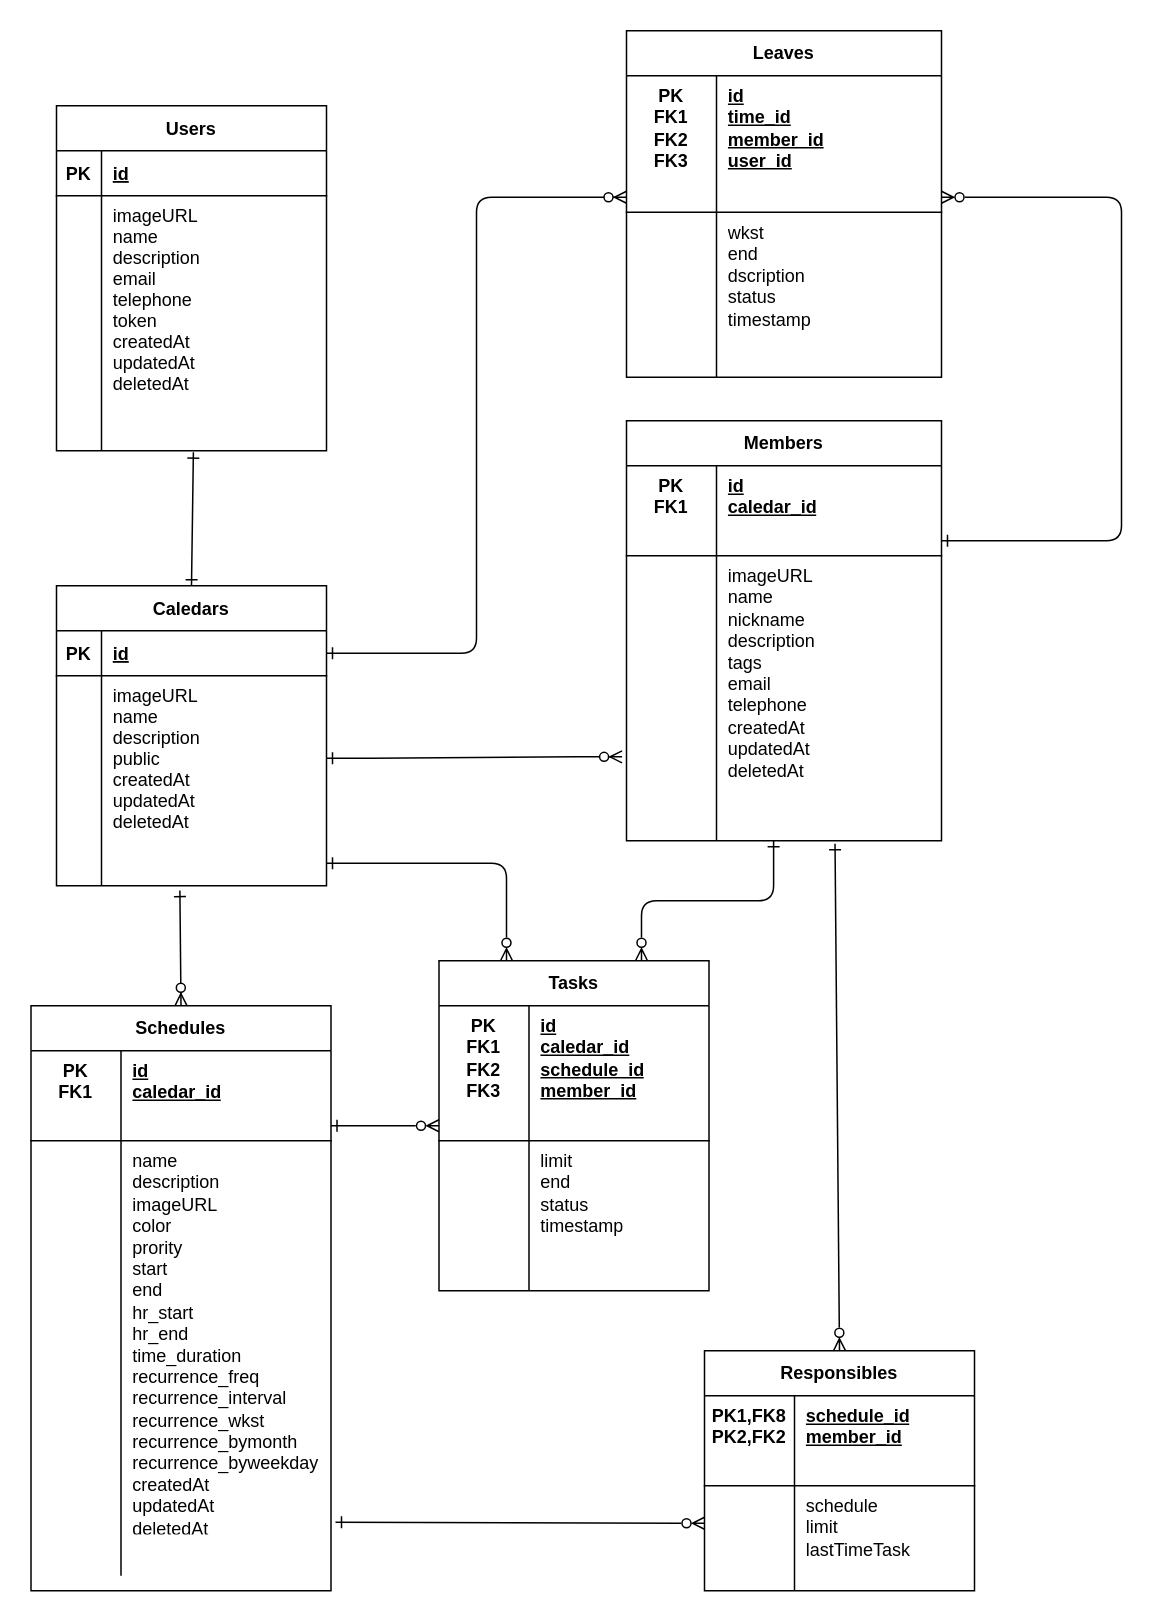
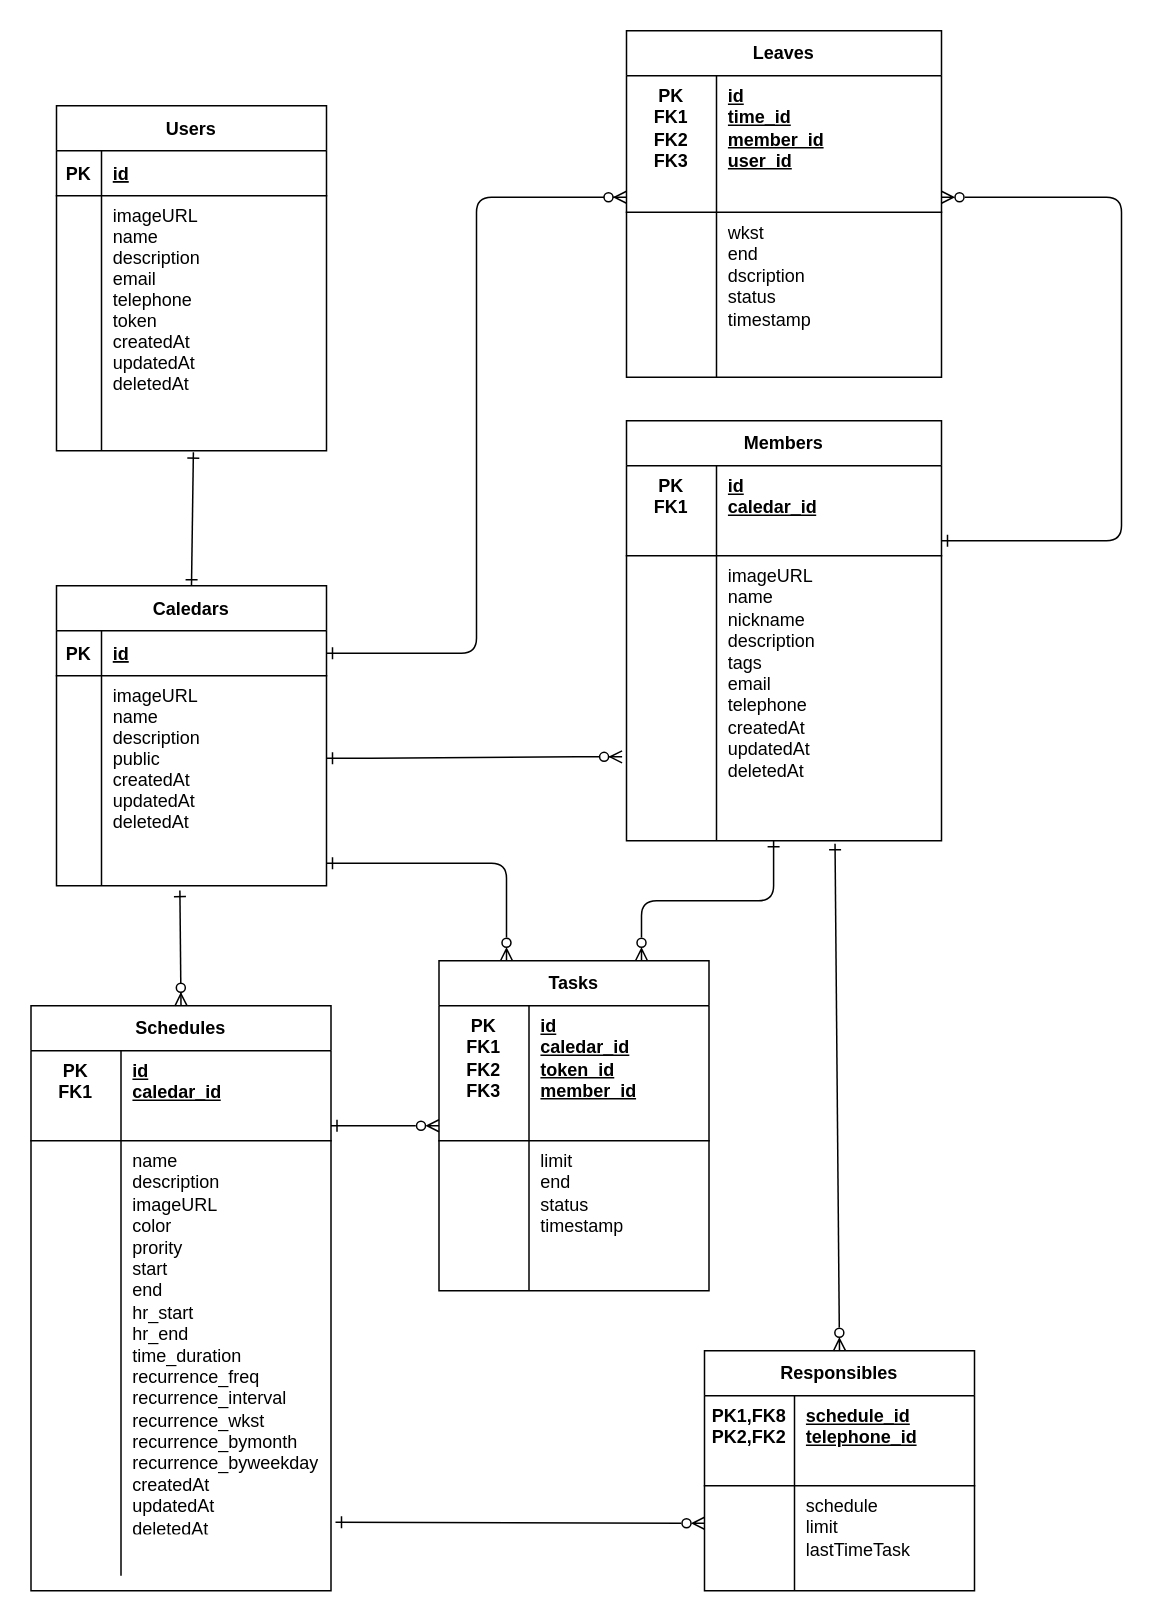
(592, 1059) -> (586, 1059)
(857, 1428) -> (862, 1428)
